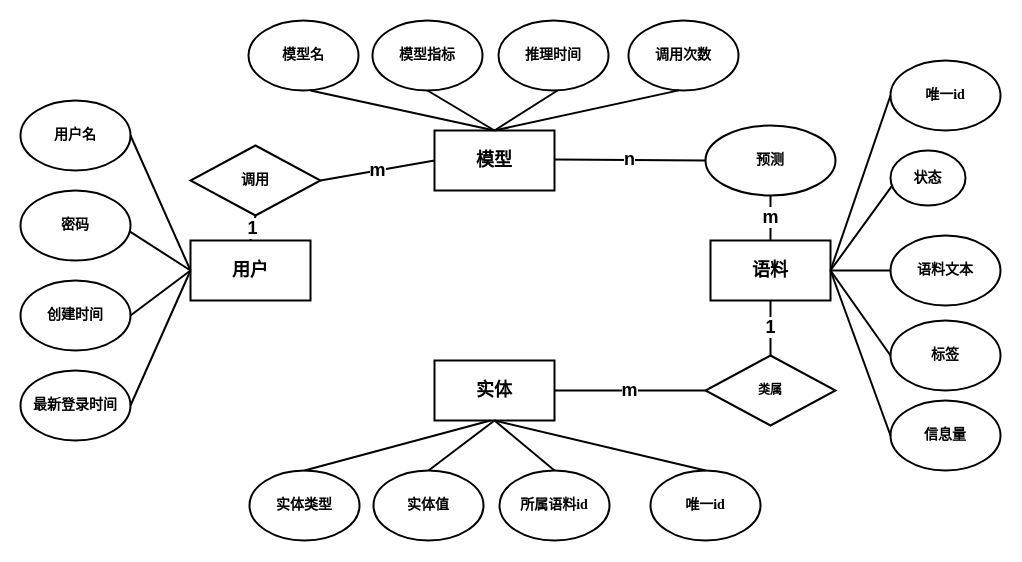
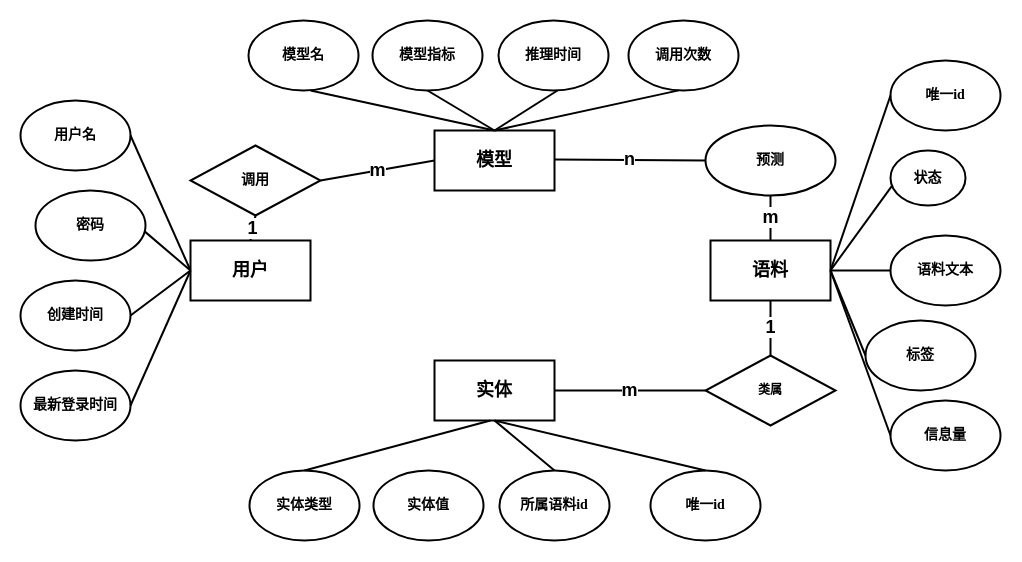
(76, 226) -> (91, 226)
(946, 356) -> (921, 356)
(461, 446) -> none
